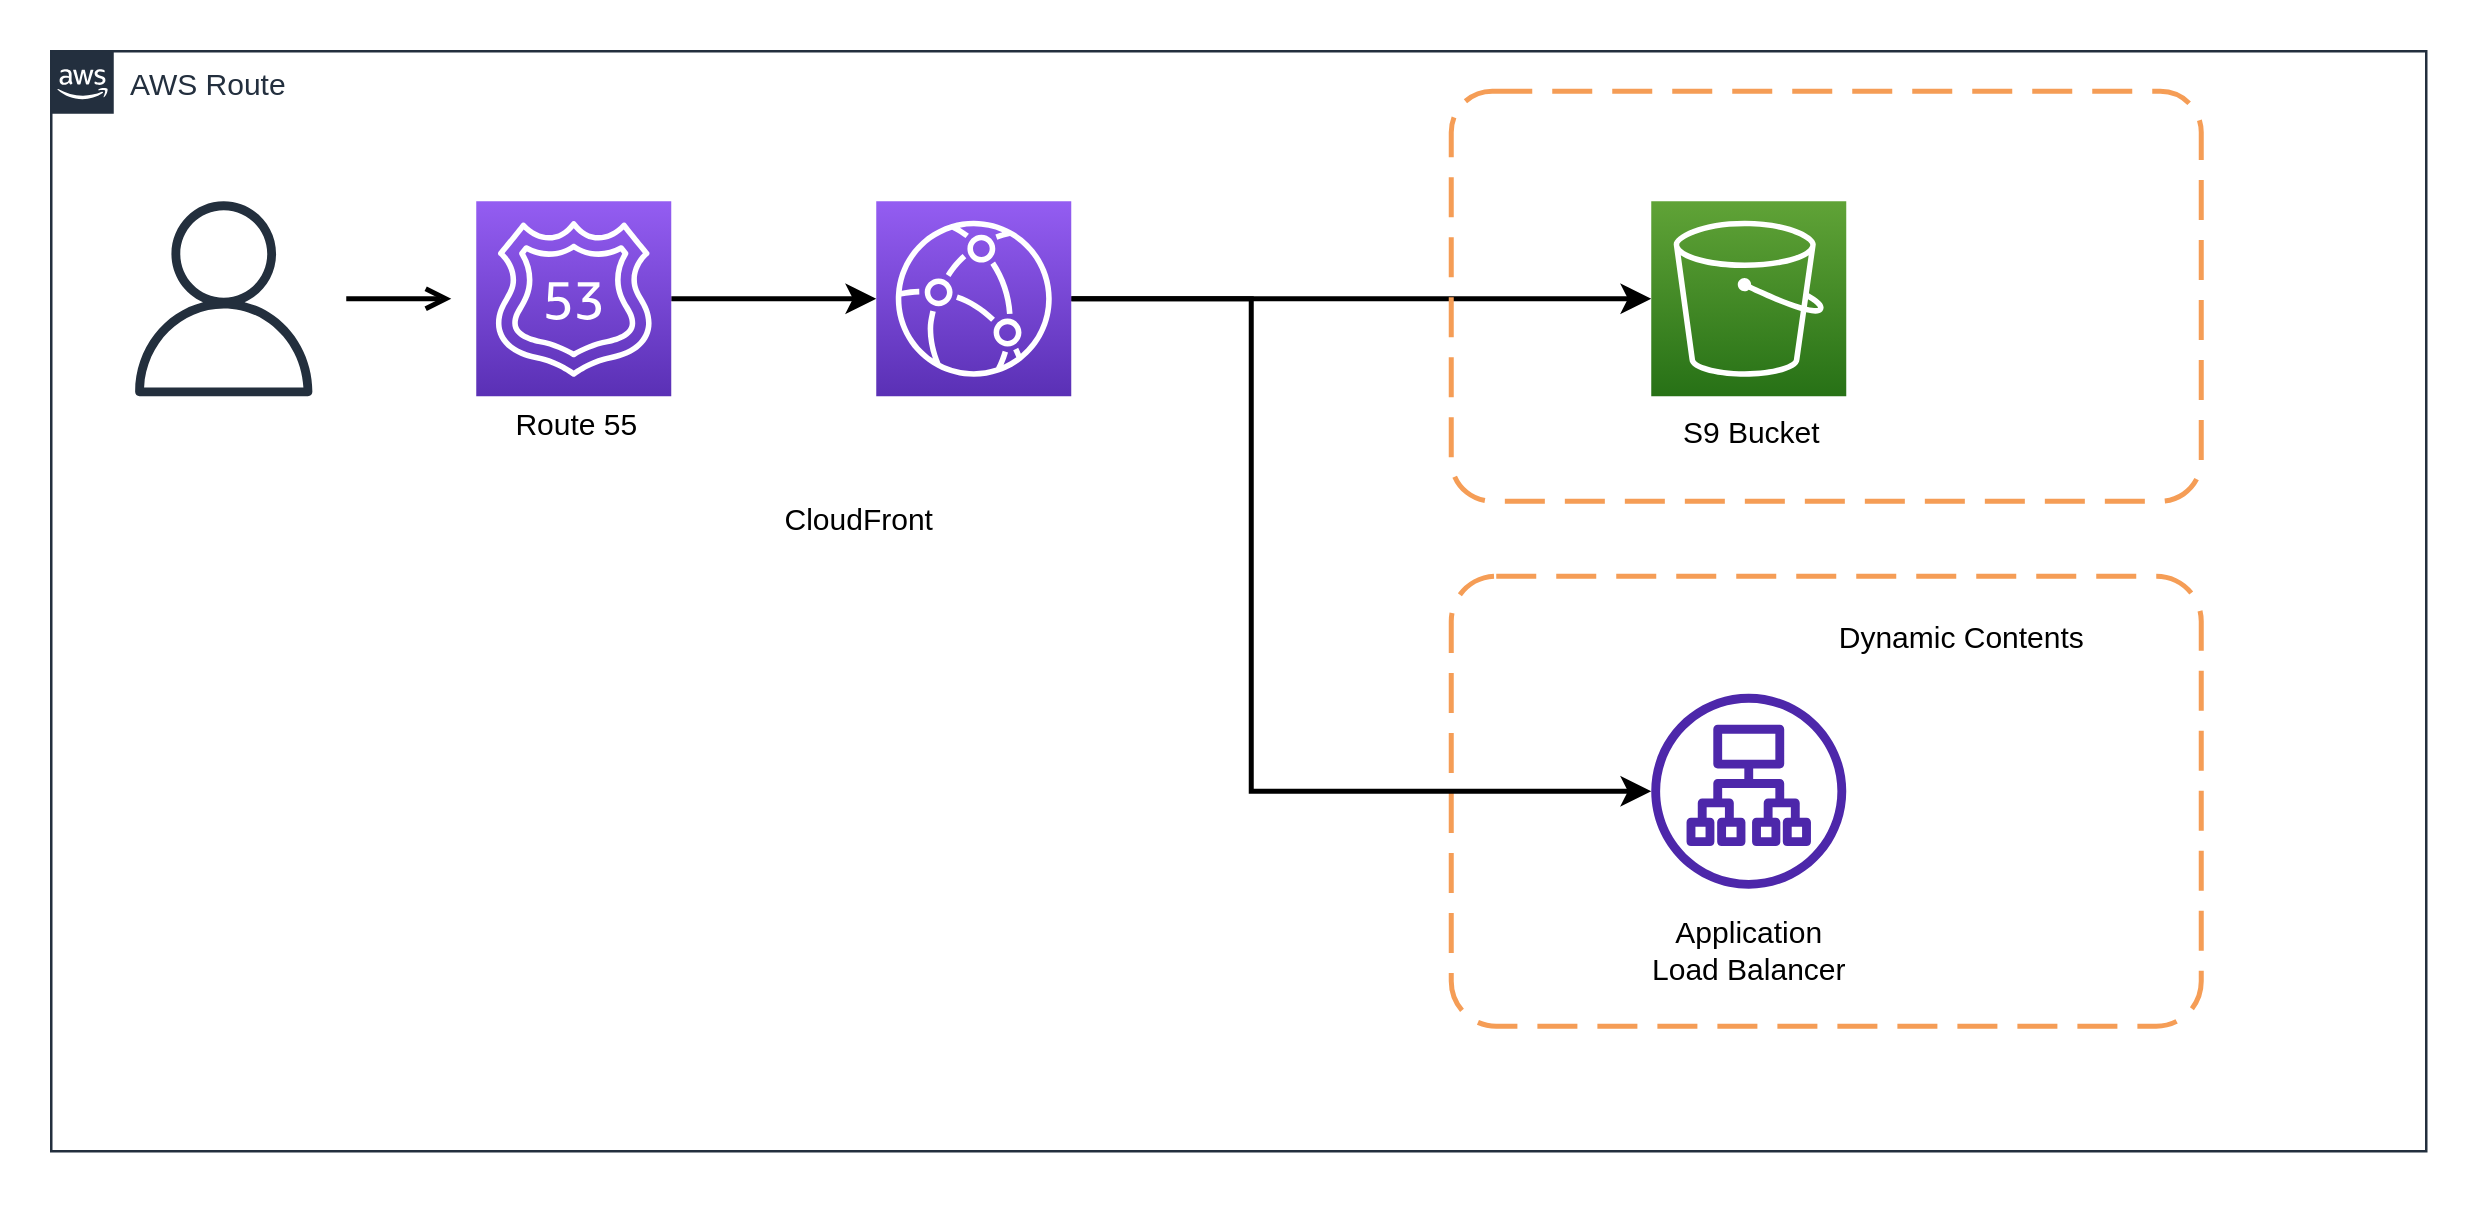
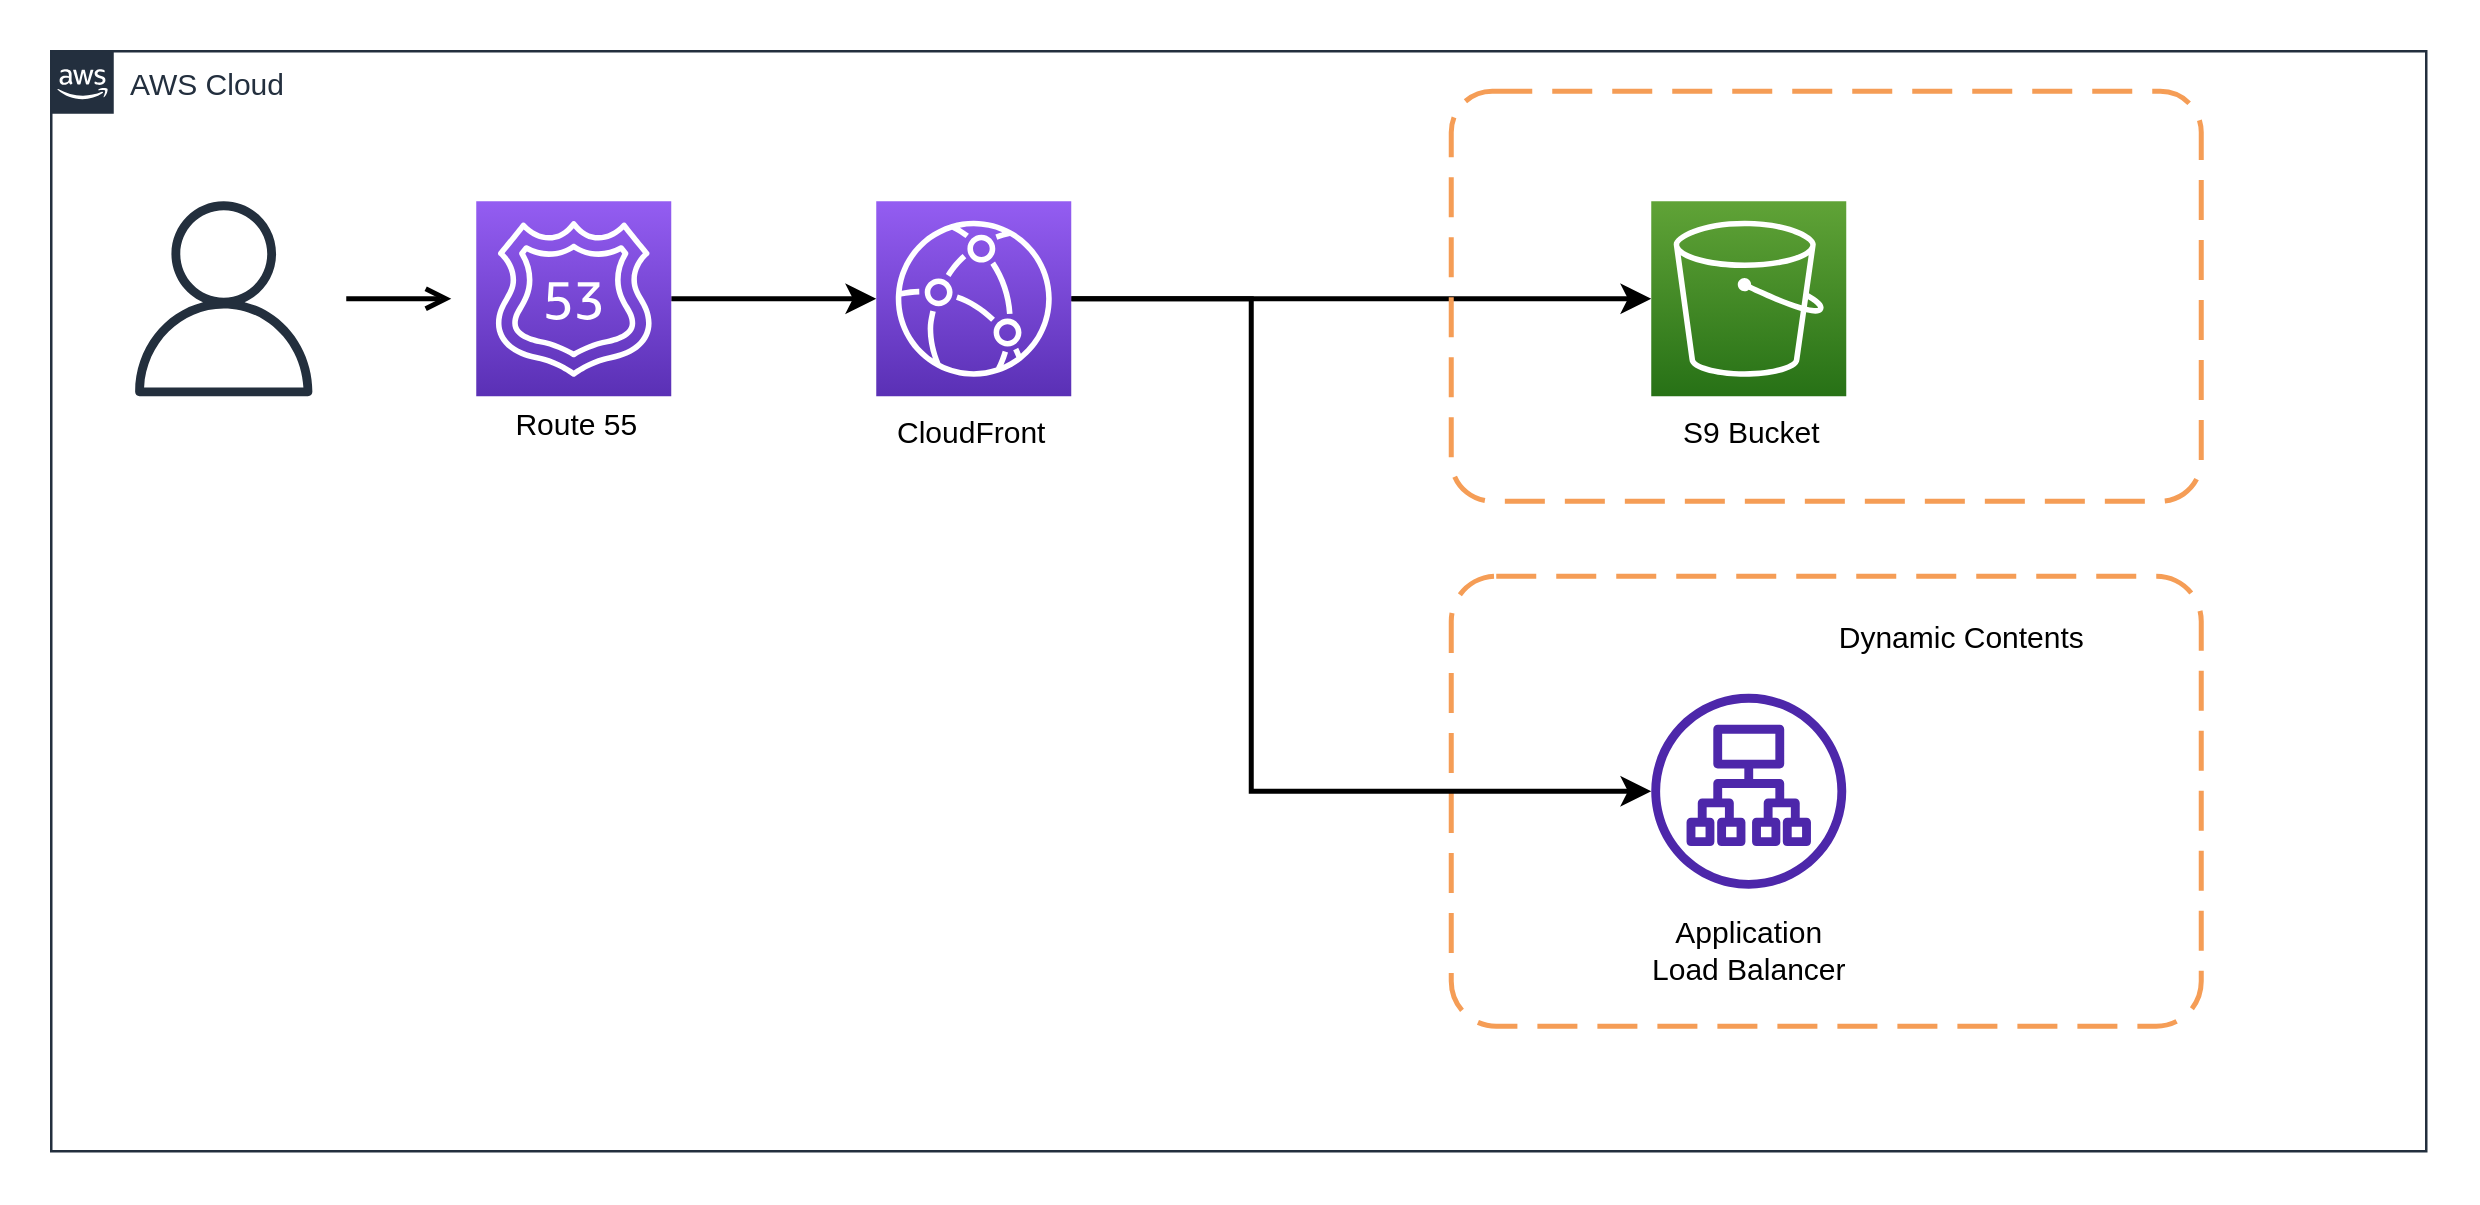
(203, 87) -> (199, 87)
(859, 521) -> (971, 434)
